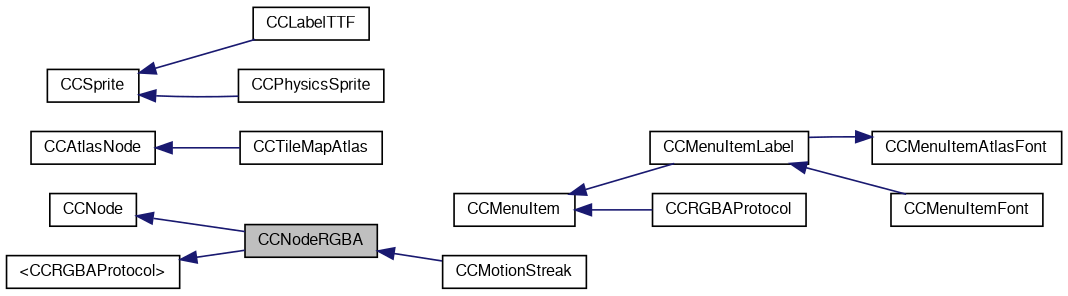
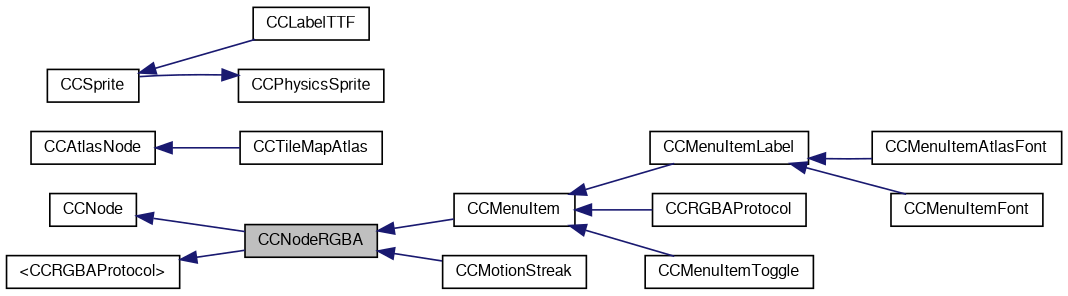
(197, 97) -> (181, 75)
(832, 137) -> (849, 159)
none -> (424, 224)
none -> (729, 272)
